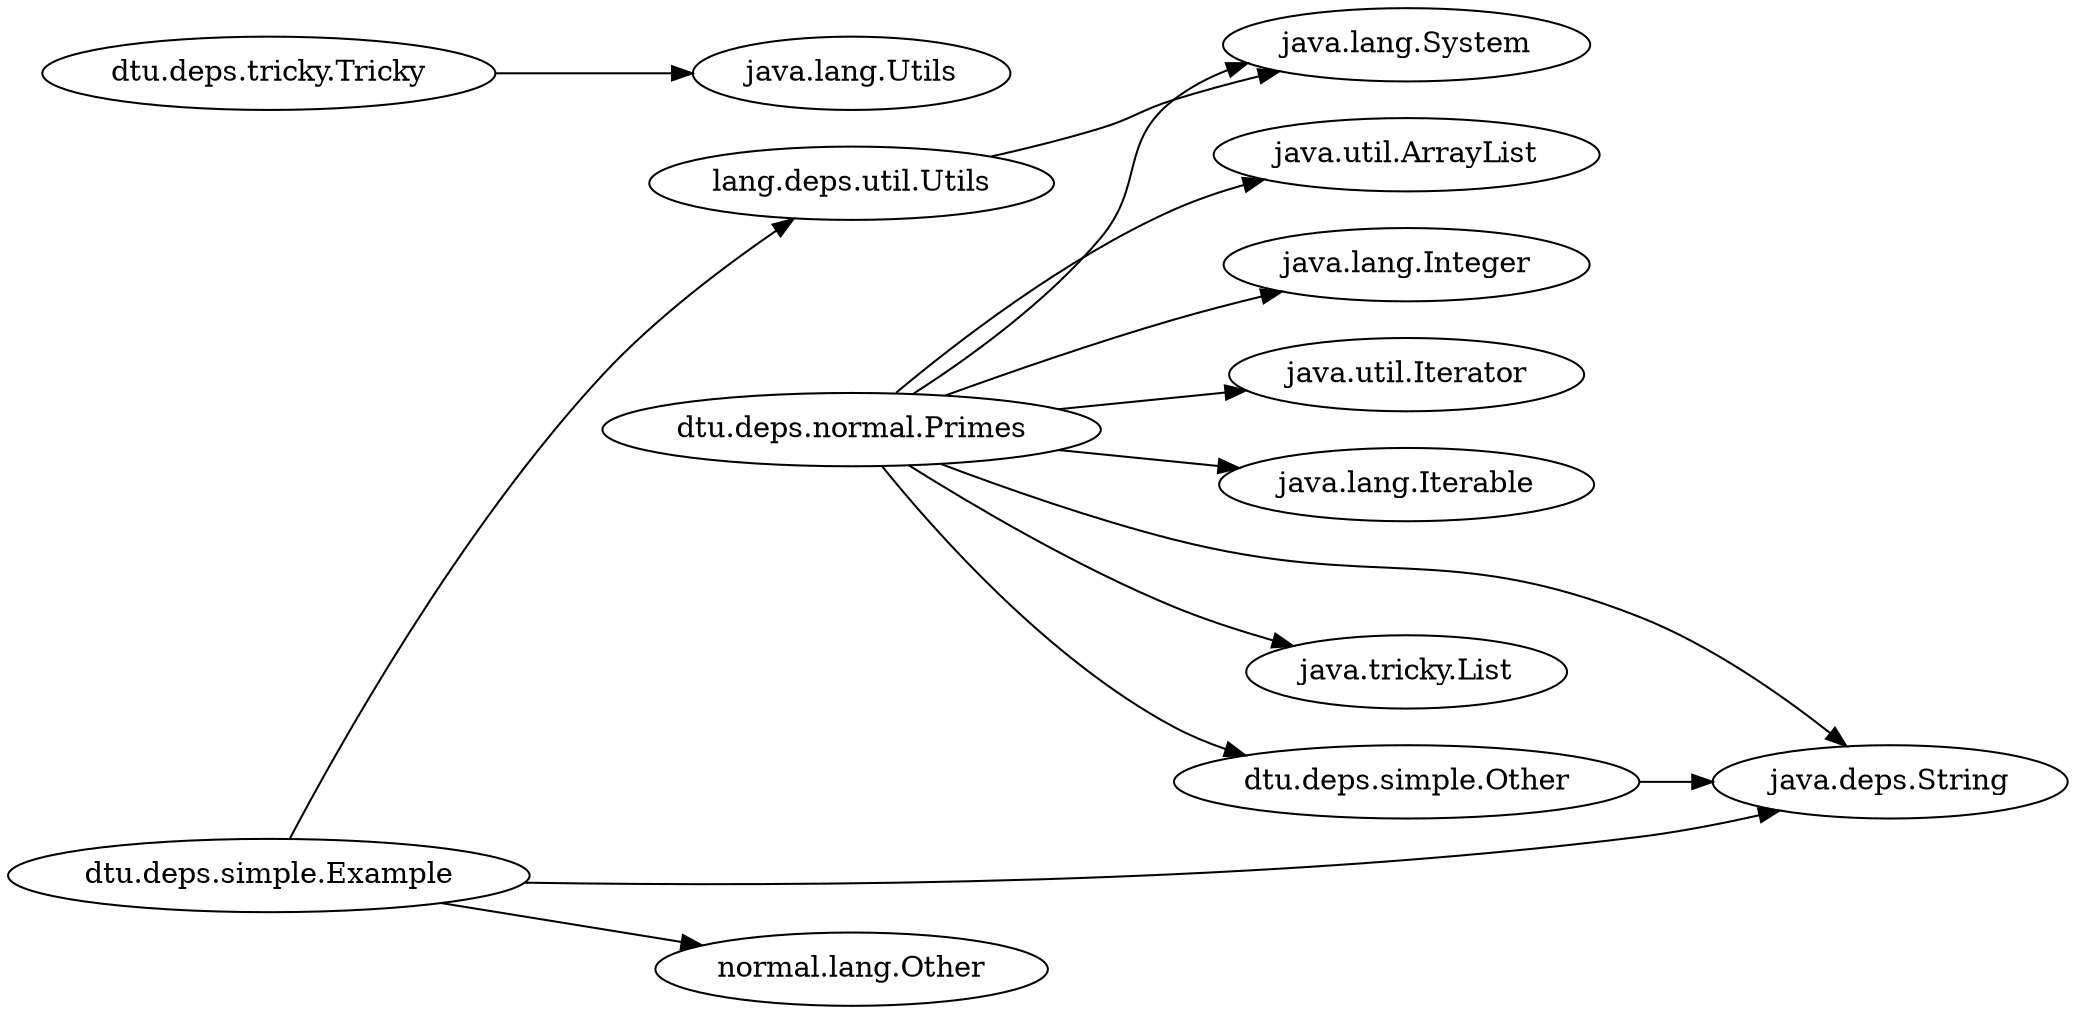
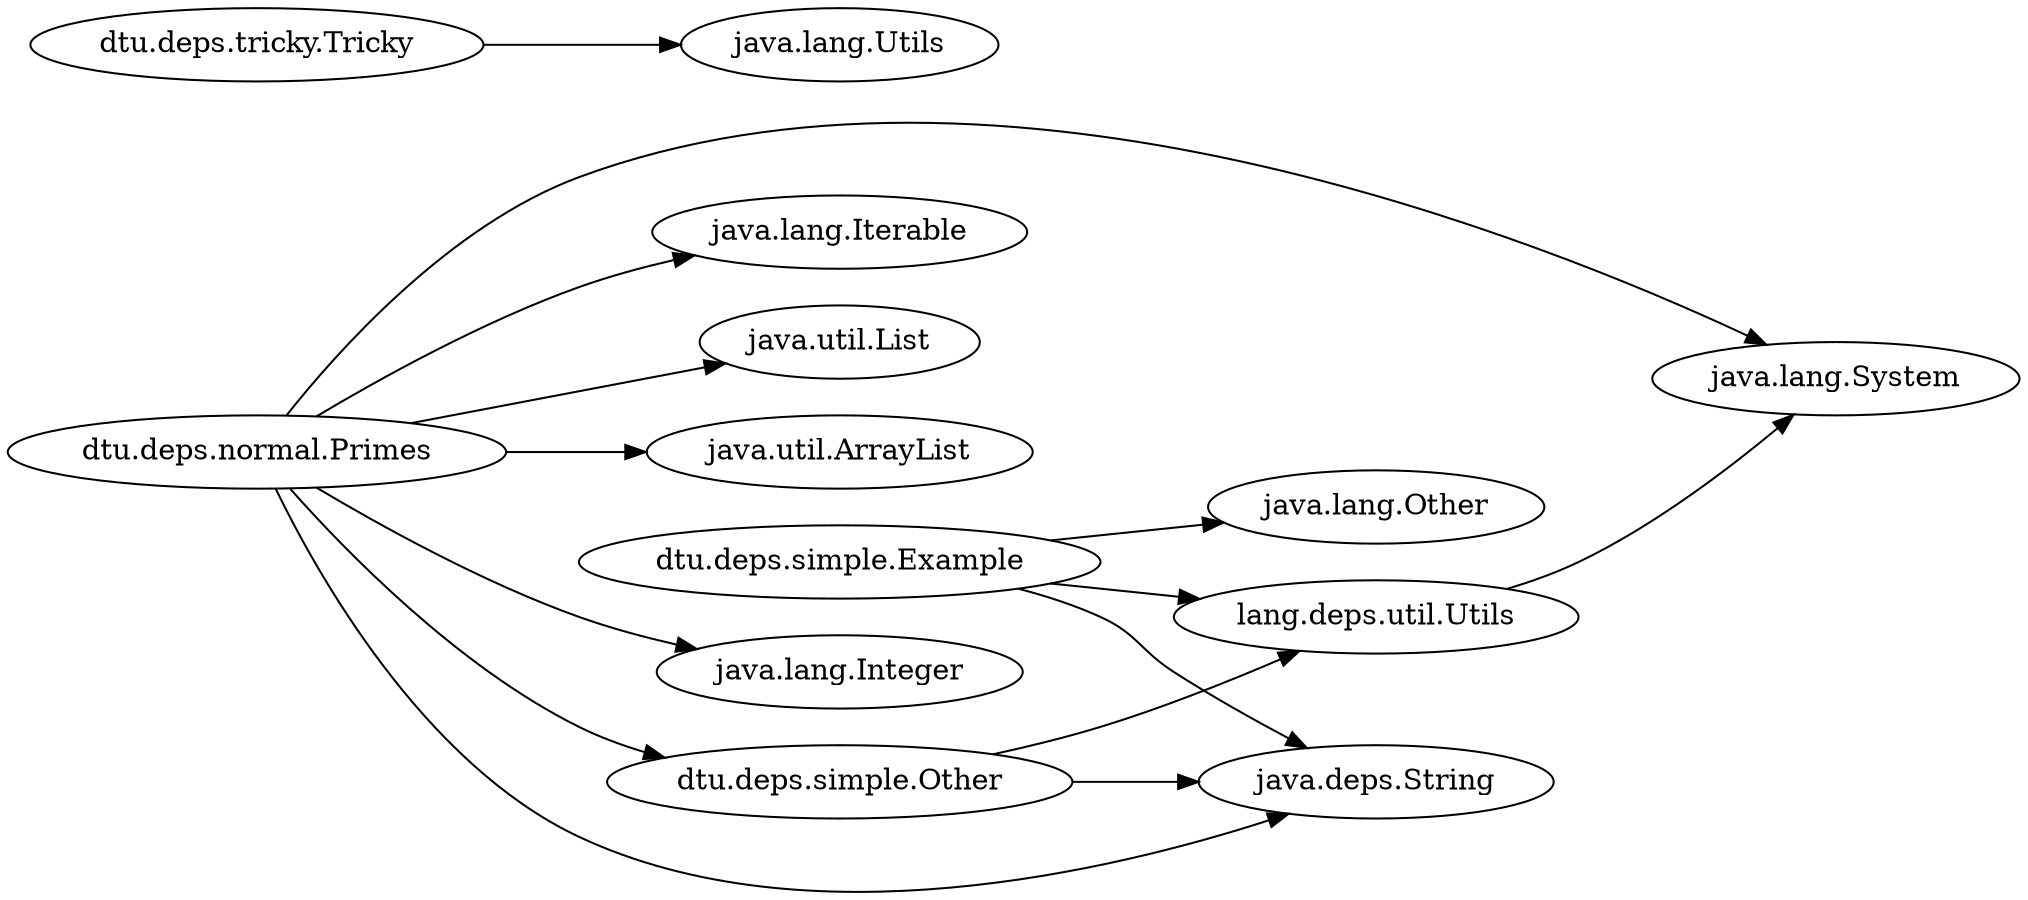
(1407, 375) -> none
(1407, 672) -> (840, 342)
none -> (1139, 714)
(852, 969) -> (1376, 507)
